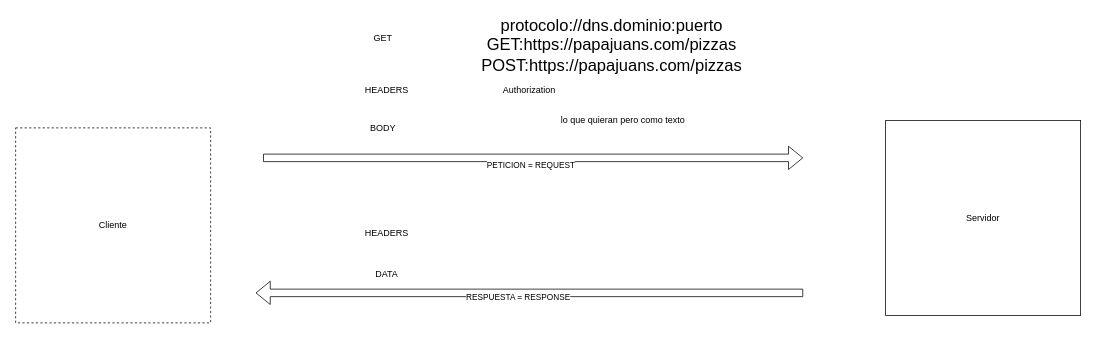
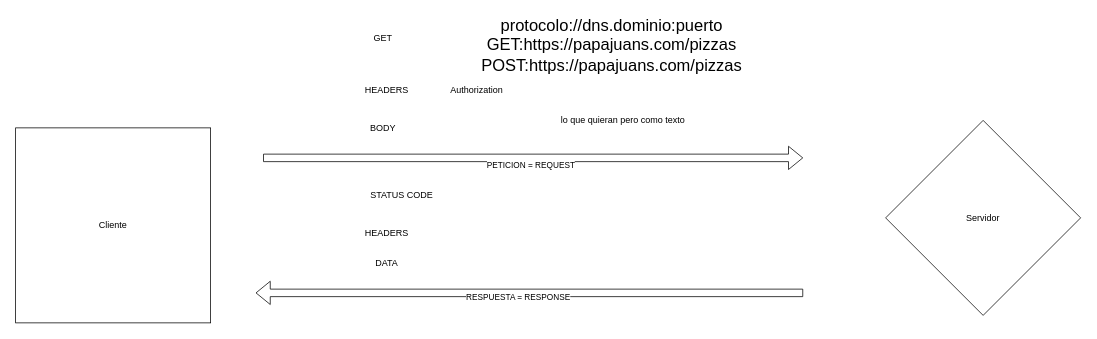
(529, 90) -> (477, 90)
none -> (402, 195)
(983, 218) -> (983, 218)
(113, 225) -> (113, 225)
(387, 274) -> (387, 263)
